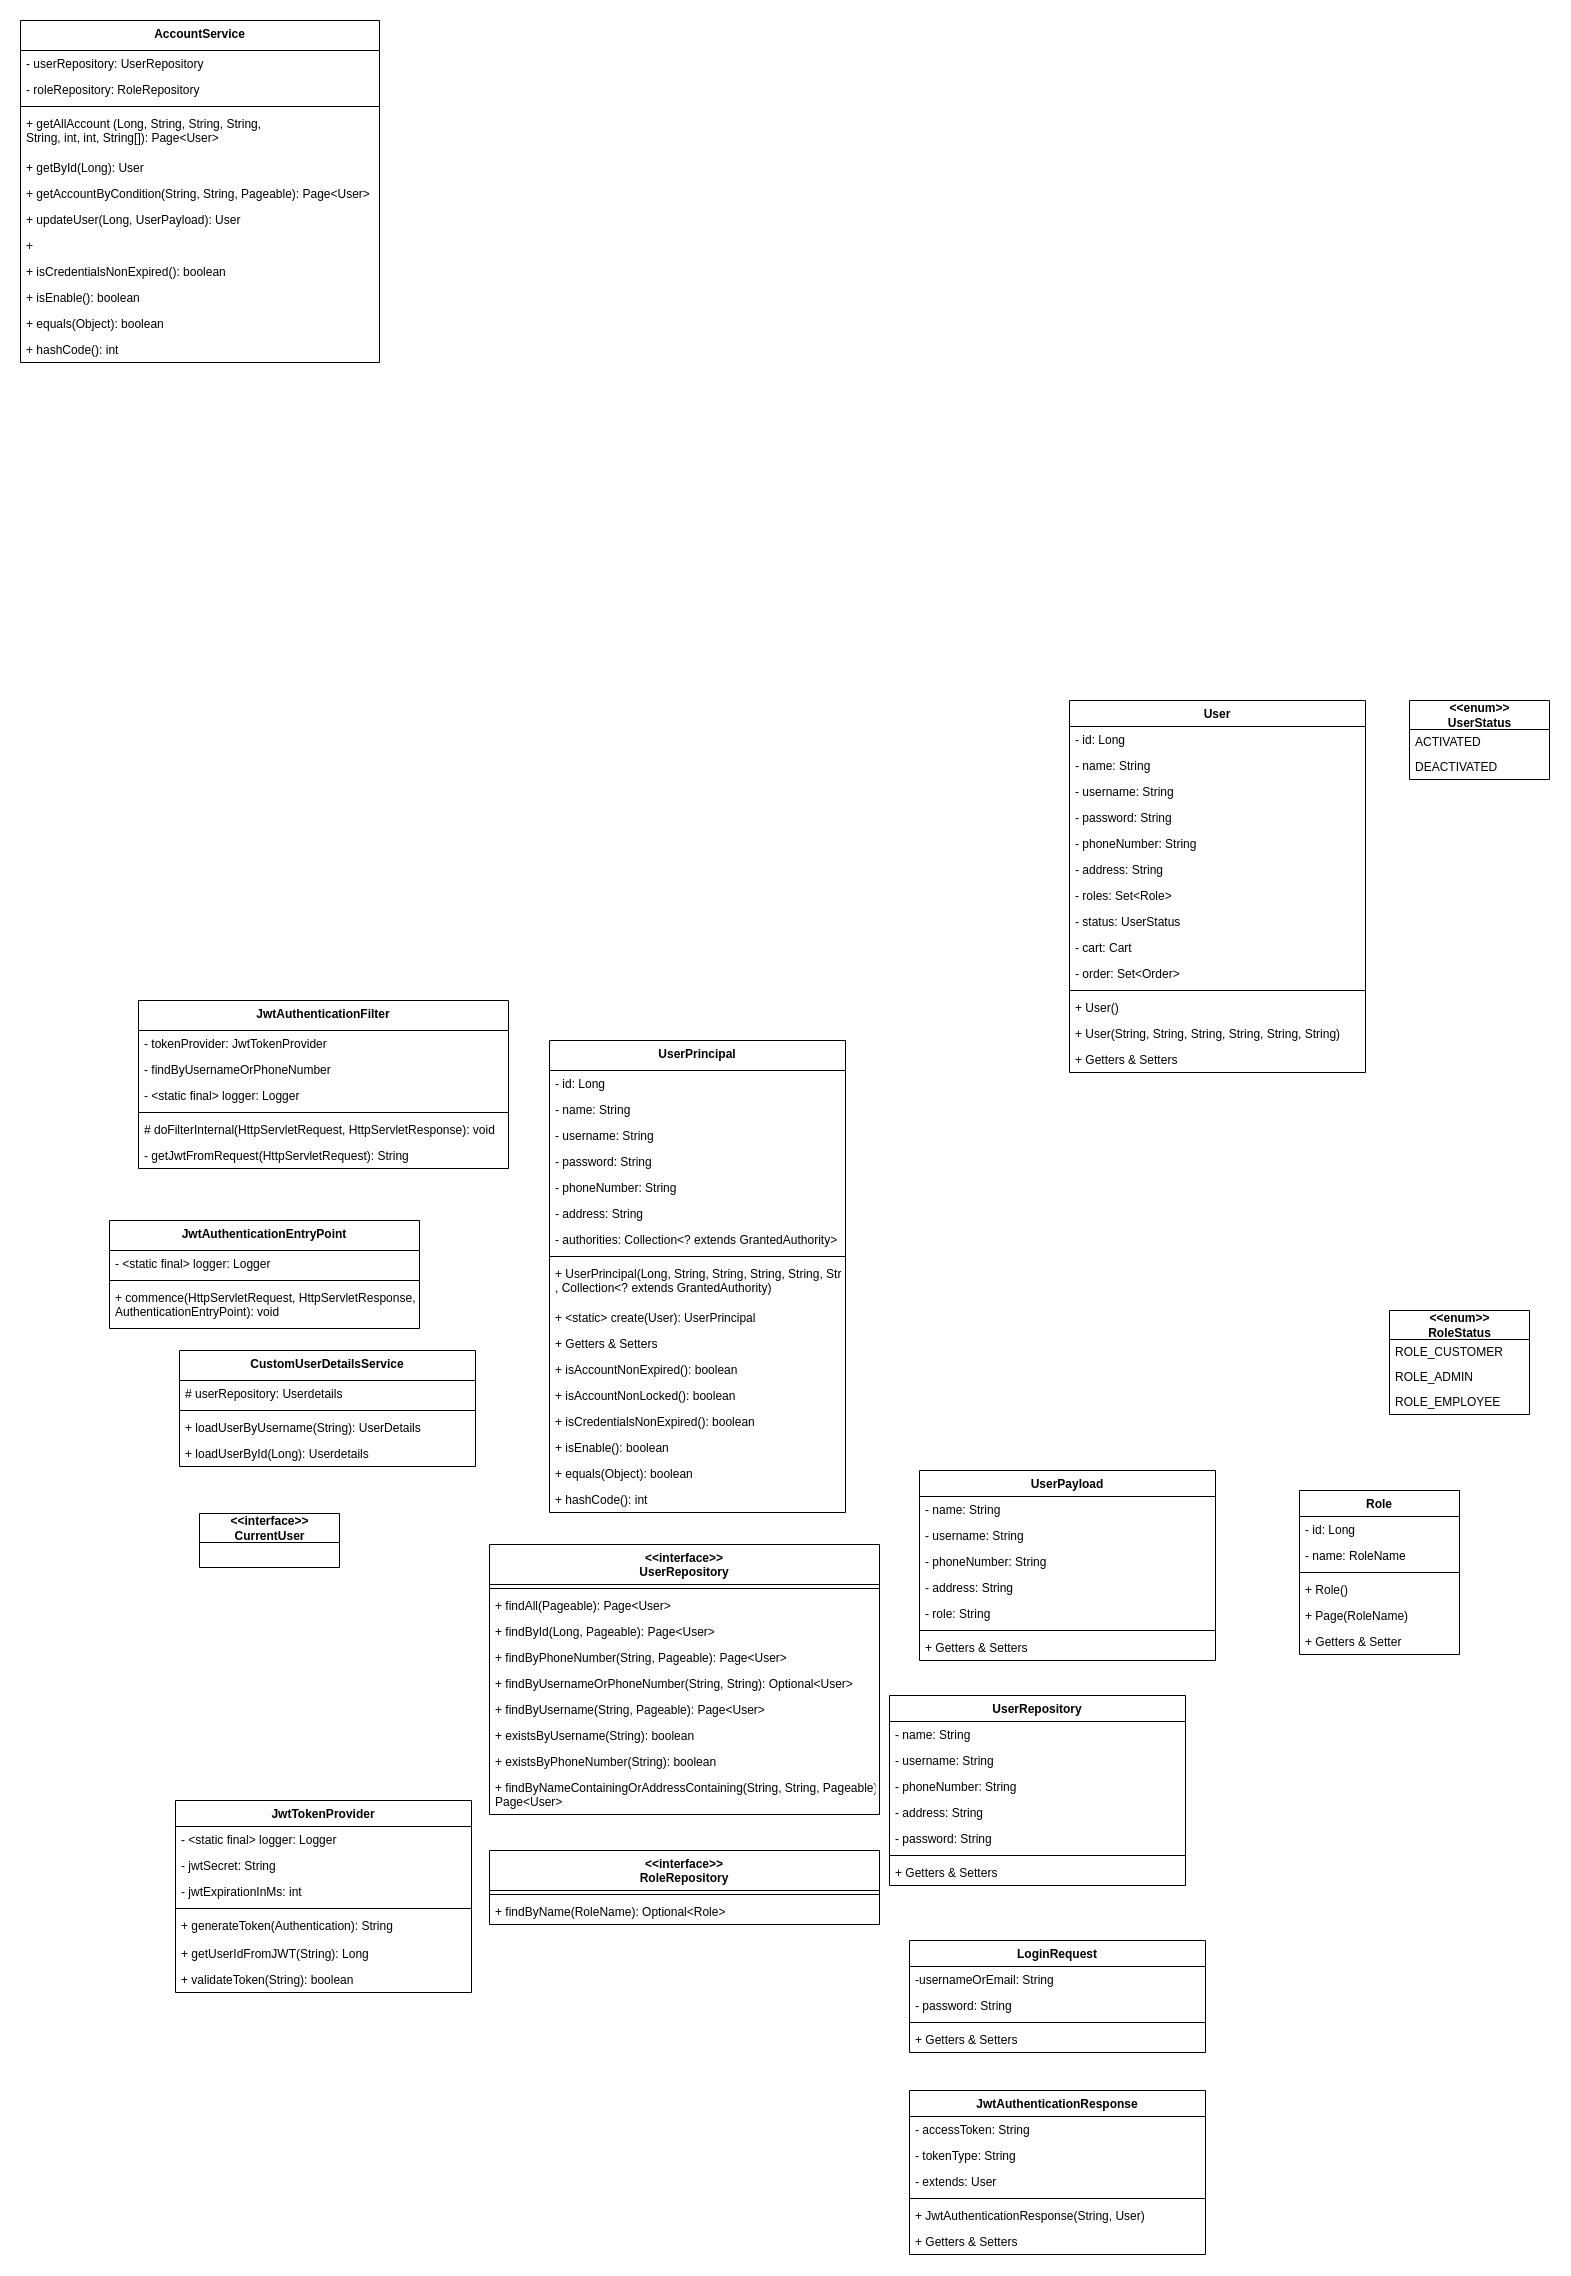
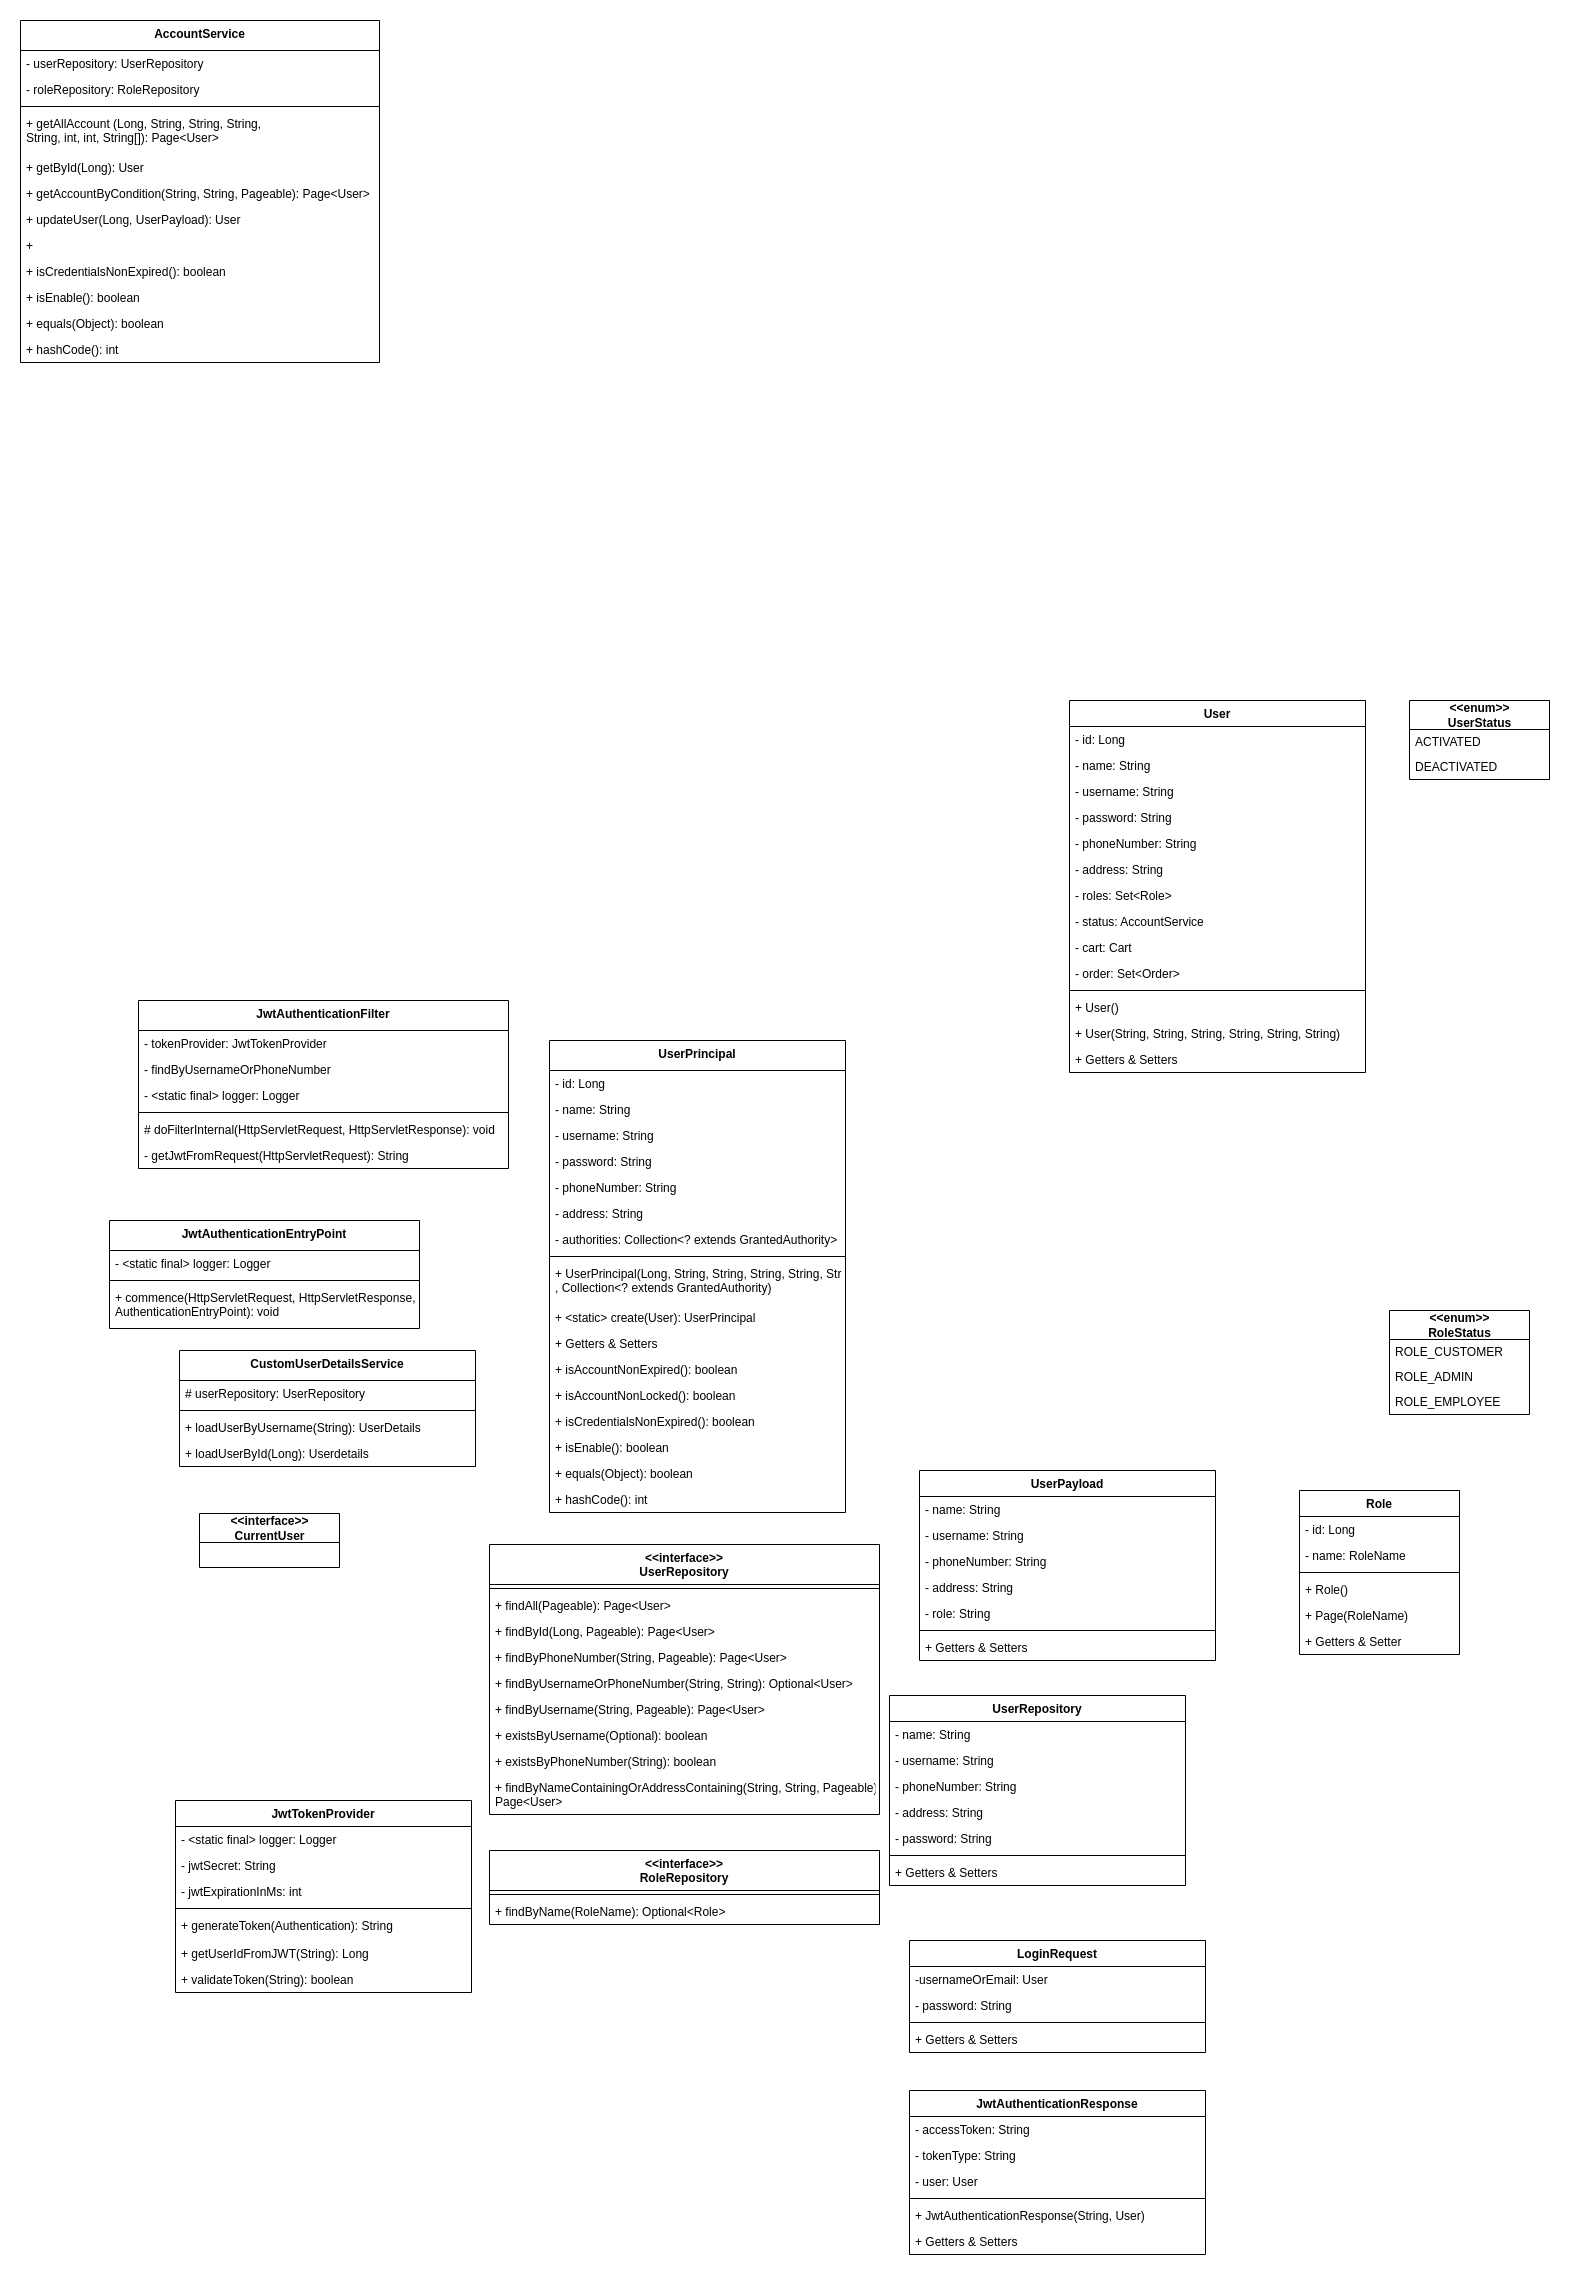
(1138, 922) -> (1149, 922)
(273, 1394) -> (285, 1394)
(603, 1736) -> (608, 1736)
(988, 1980) -> (983, 1980)
(961, 2182) -> (951, 2182)
